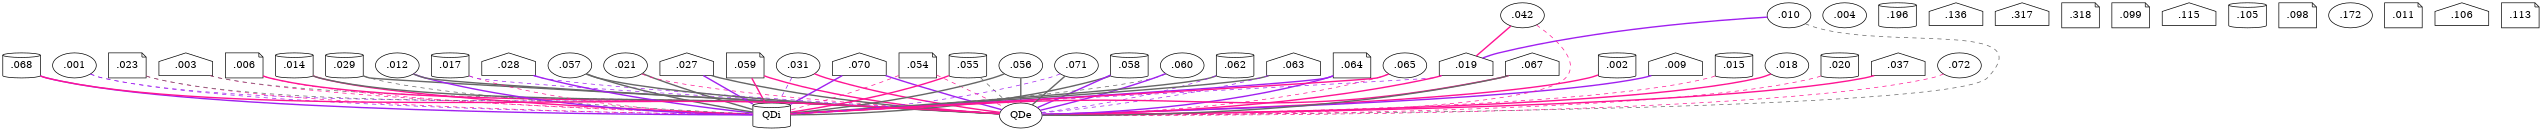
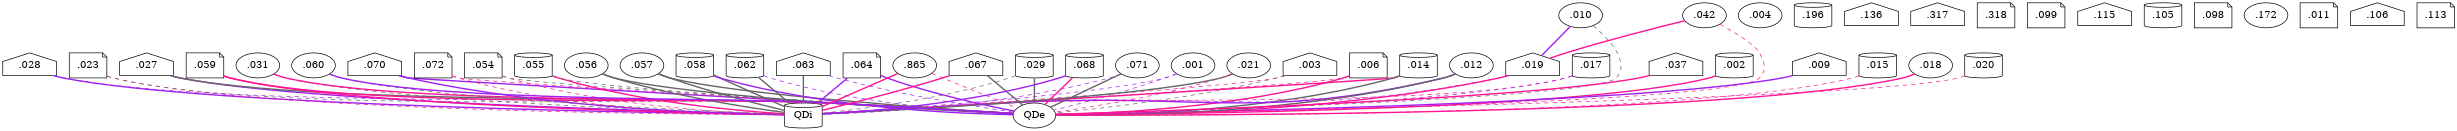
(1405, 65) -> (915, 65)
(1959, 65) -> (433, 65)
(785, 90) -> (528, 103)
(969, 90) -> (757, 98)
none -> (617, 106)
